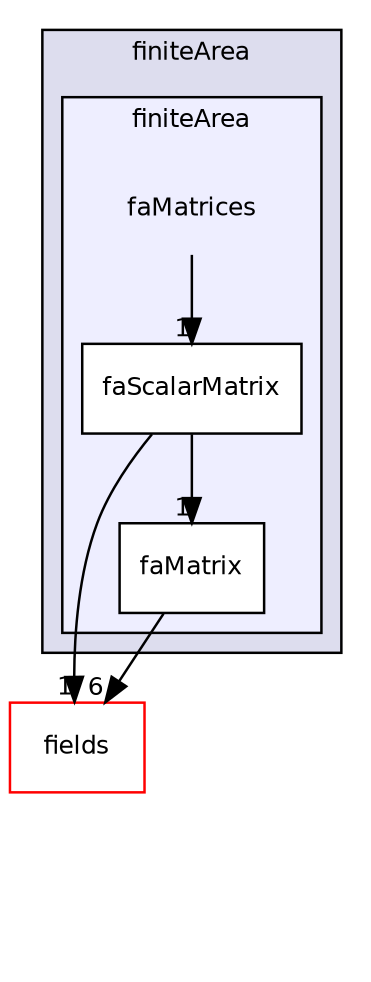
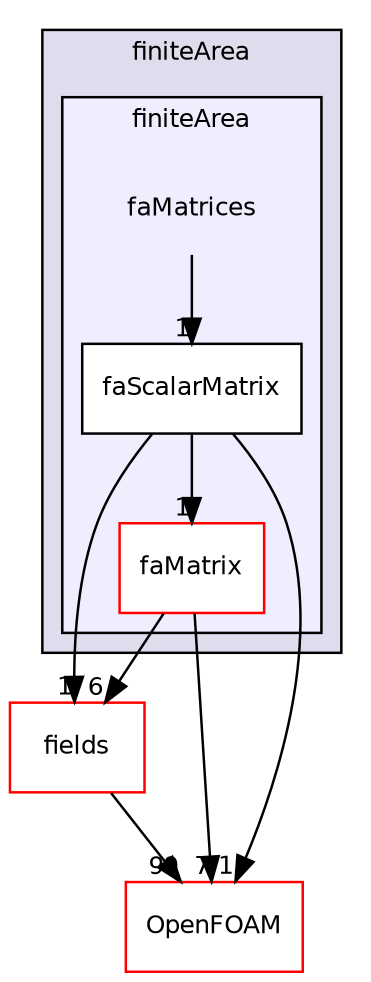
(192, 568) -> (192, 568)
none -> (214, 927)
